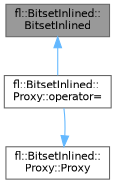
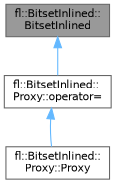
(65, 122) -> (51, 133)
